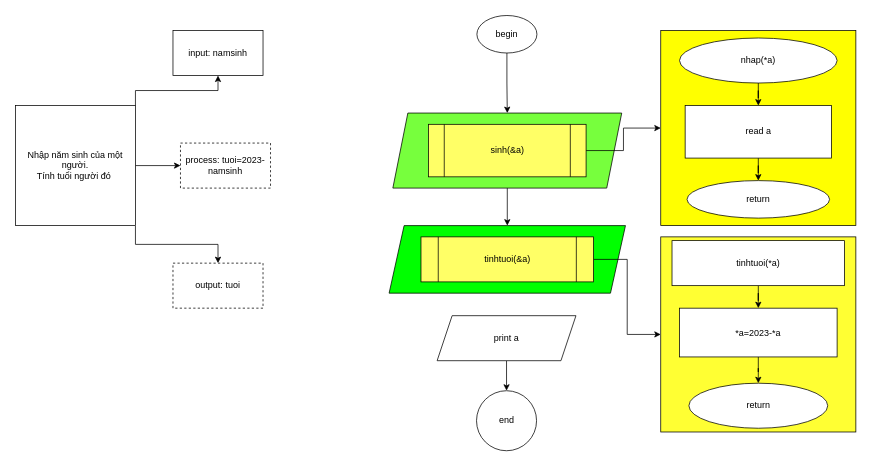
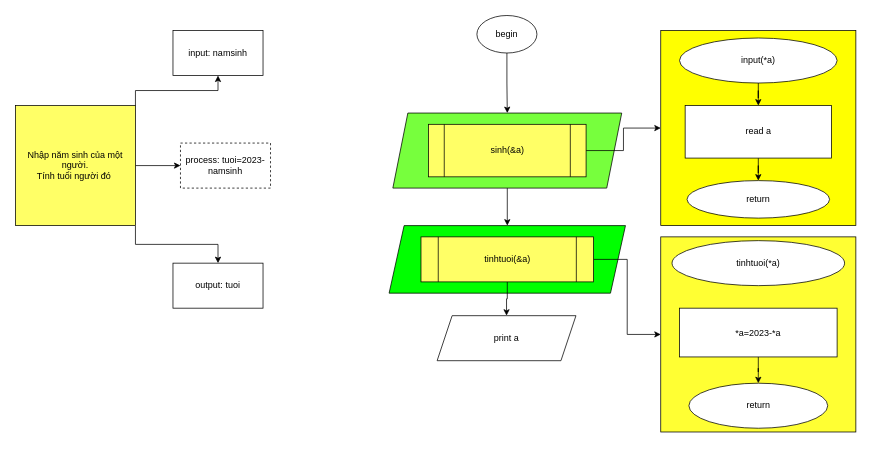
(758, 60) -> (758, 60)
(75, 165) -> (75, 165)
(758, 263) -> (758, 263)
(218, 285) -> (218, 285)
none -> (507, 296)
(758, 299) -> none
(506, 372) -> none
(506, 420) -> none
